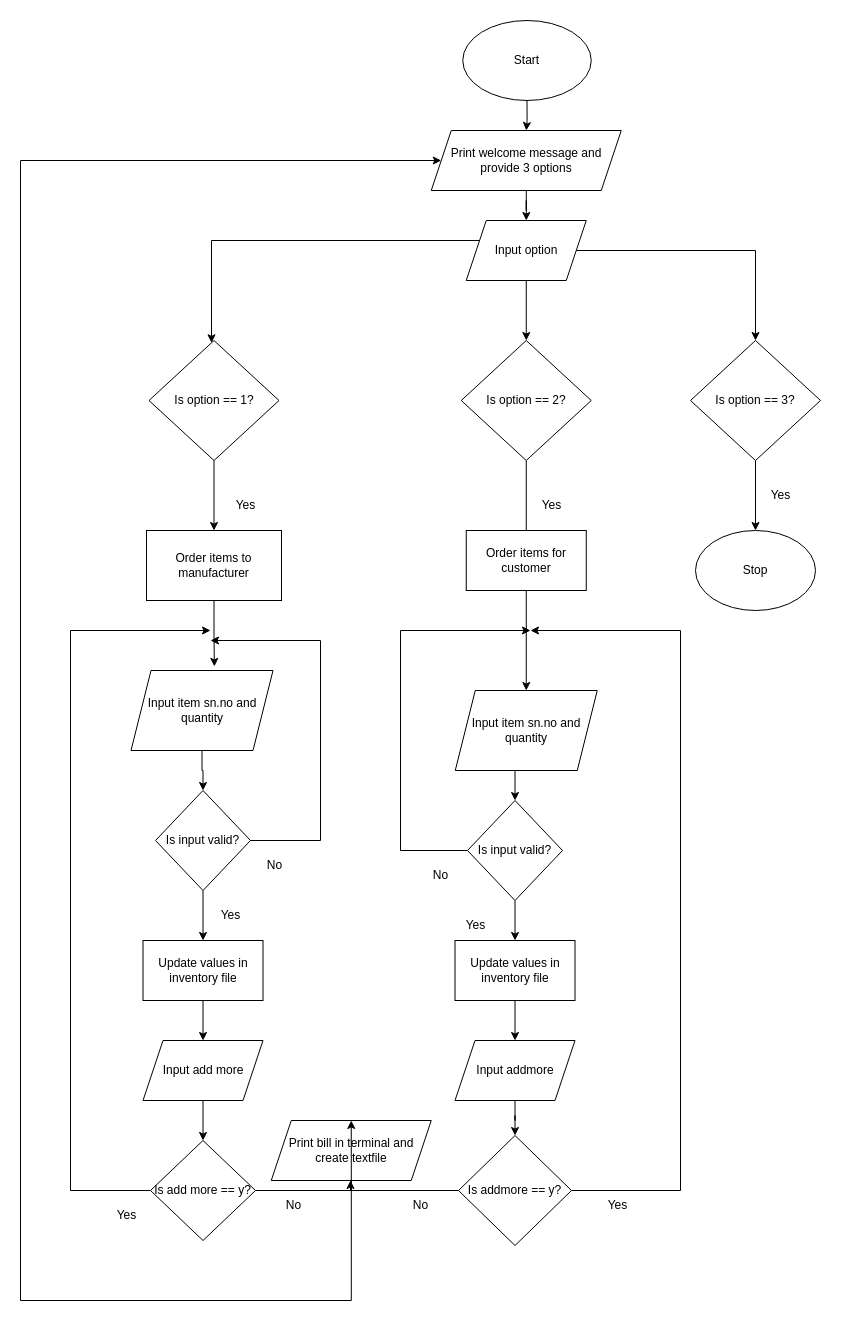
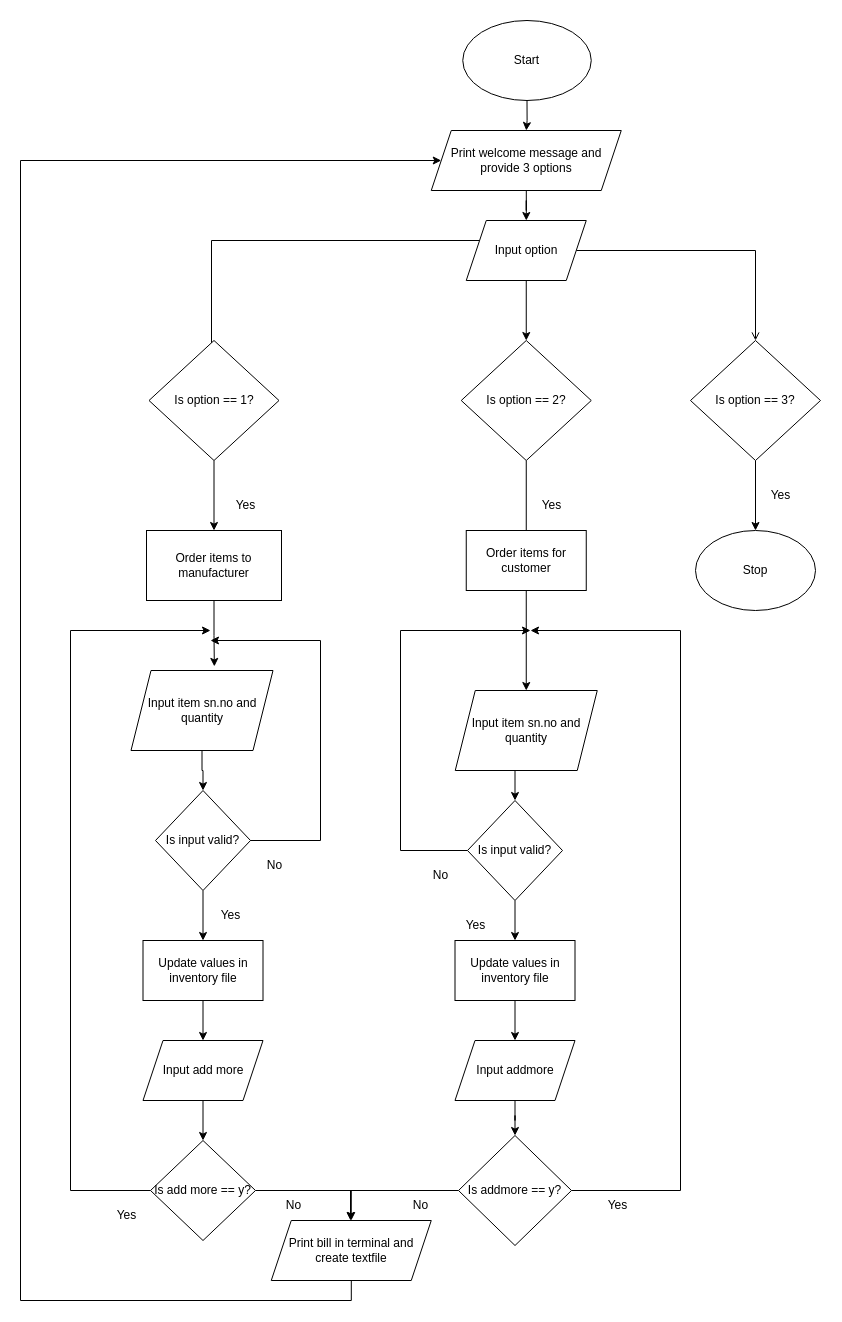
(756, 332) -> (756, 333)
(212, 334) -> (212, 337)
(351, 1151) -> (351, 1251)
